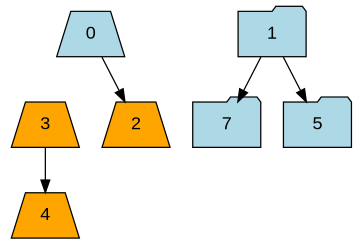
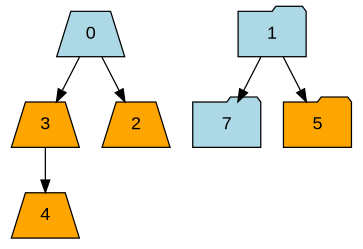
none -> (71, 74)
(317, 125) -> (317, 125)
